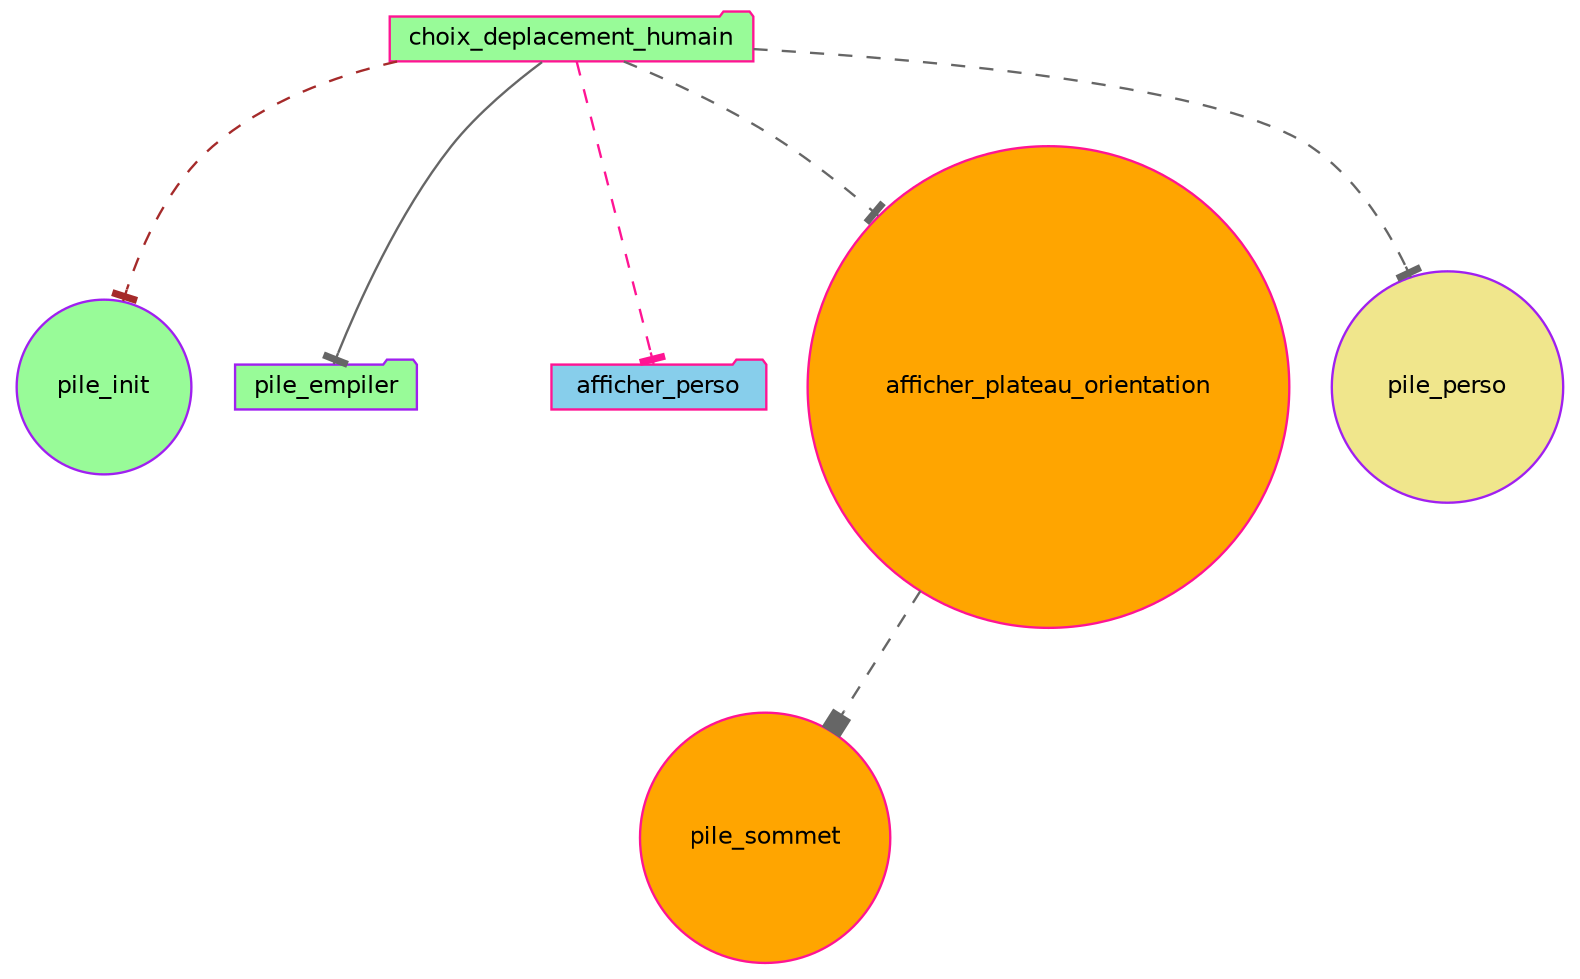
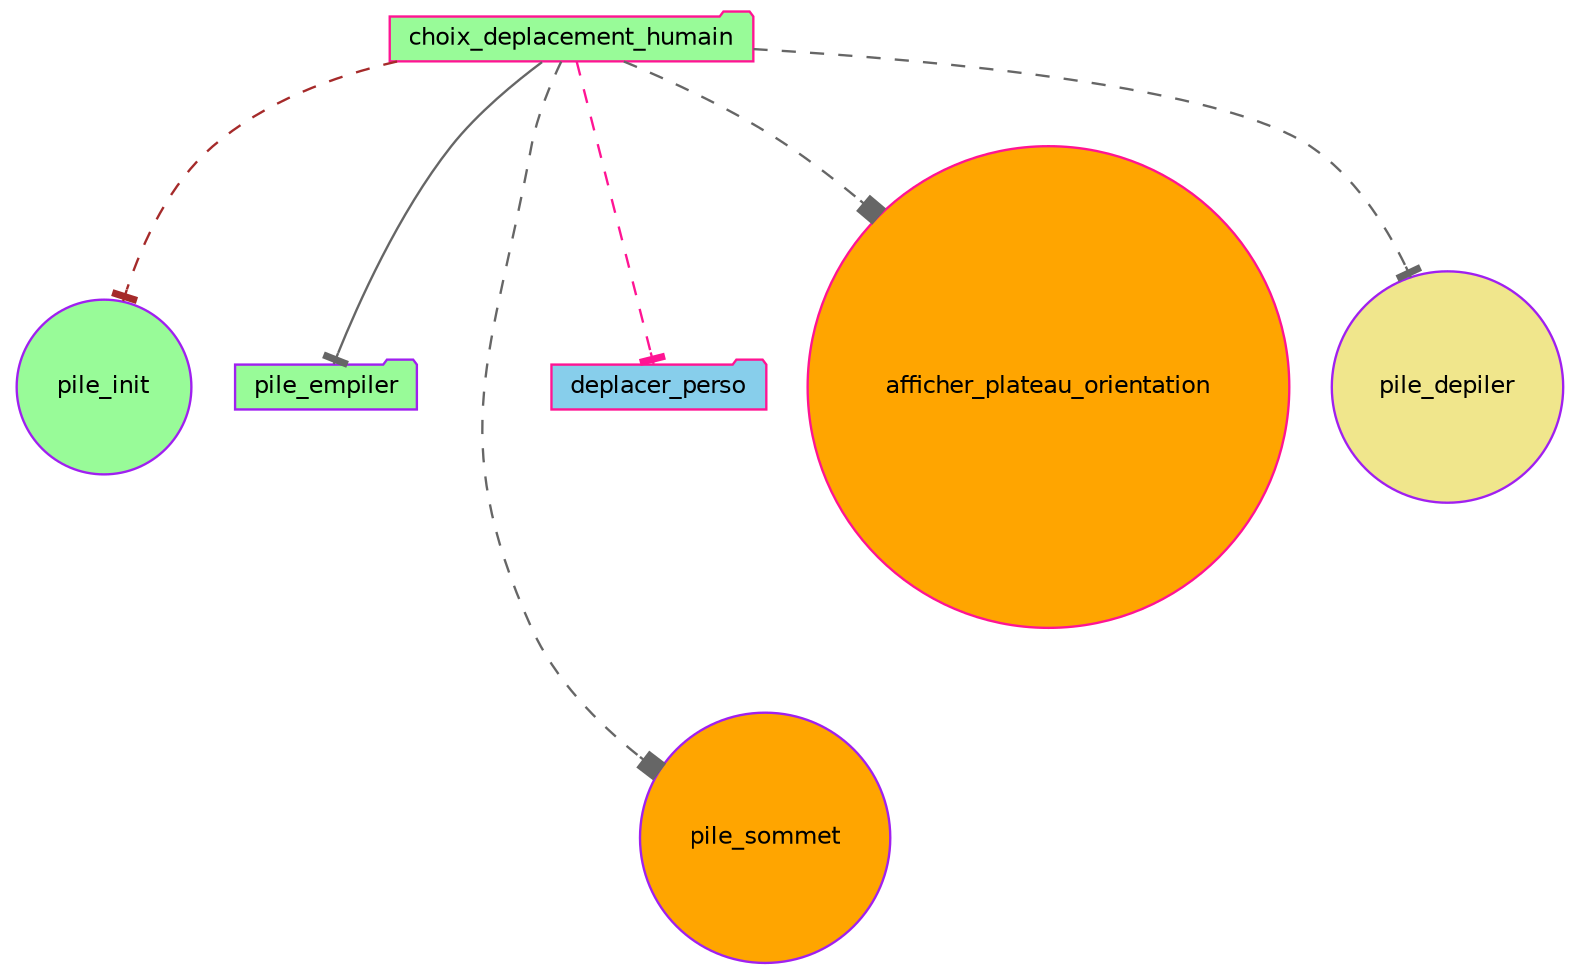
(748, 121) -> (748, 121)
(659, 387) -> (659, 387)
(1448, 387) -> (1448, 387)
(882, 651) -> (483, 428)
(765, 838) -> (765, 838)
